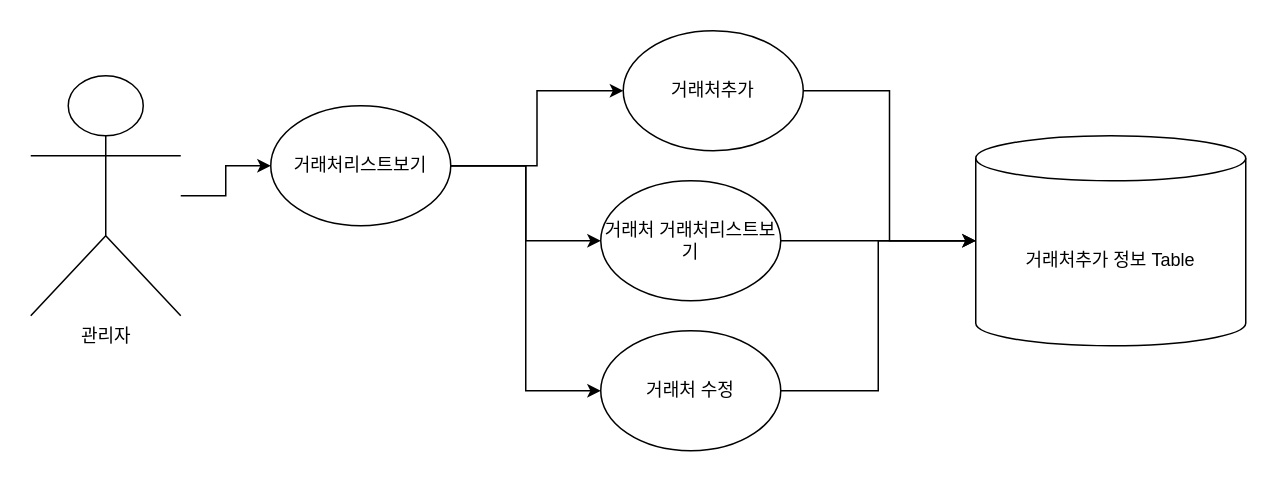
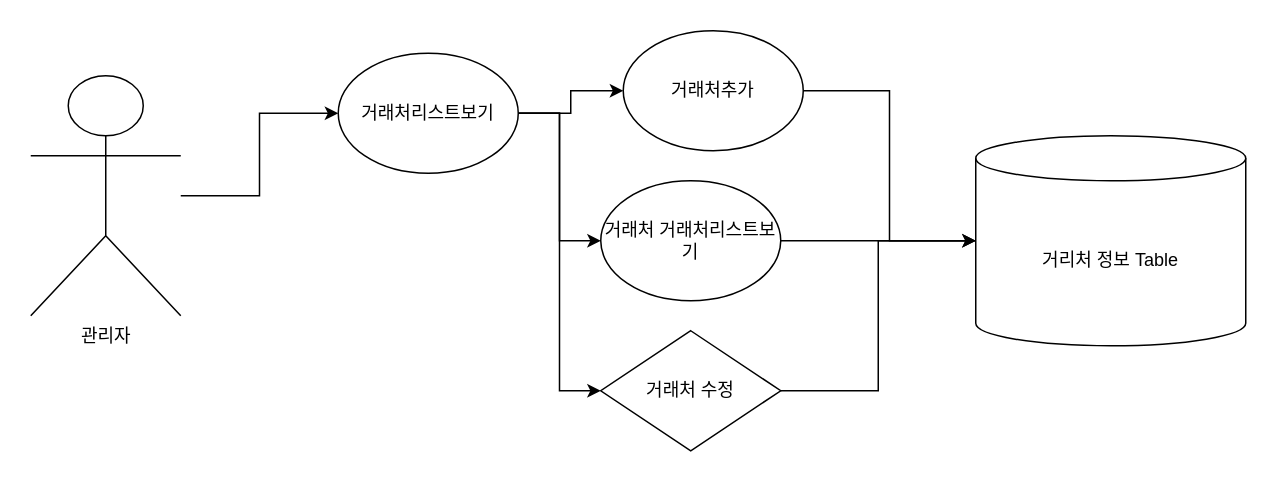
(361, 166) -> (428, 113)
(1111, 260) -> (1111, 260)
(691, 391) -> (691, 391)
